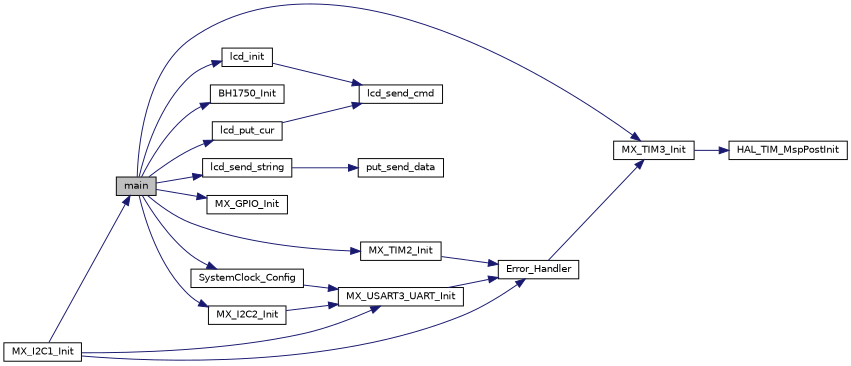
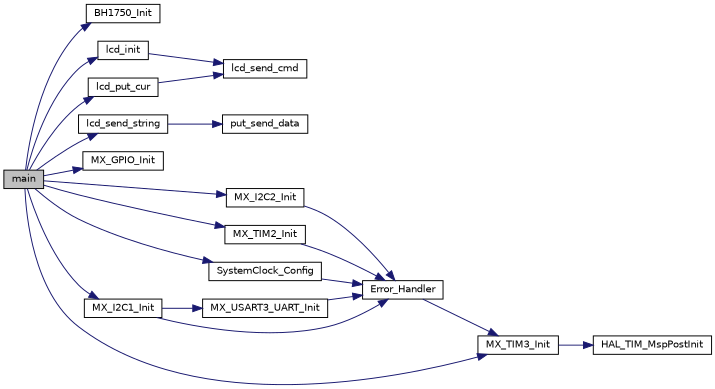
(87, 273) -> (51, 246)
(316, 287) -> (337, 281)
(307, 308) -> (351, 233)
